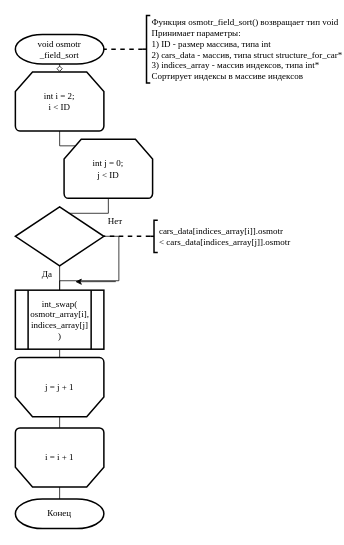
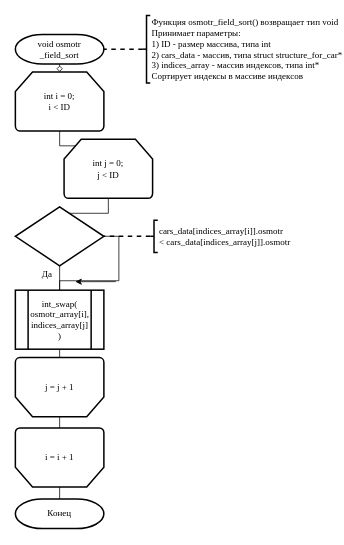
(60, 102) -> (60, 102)
(115, 222) -> none
